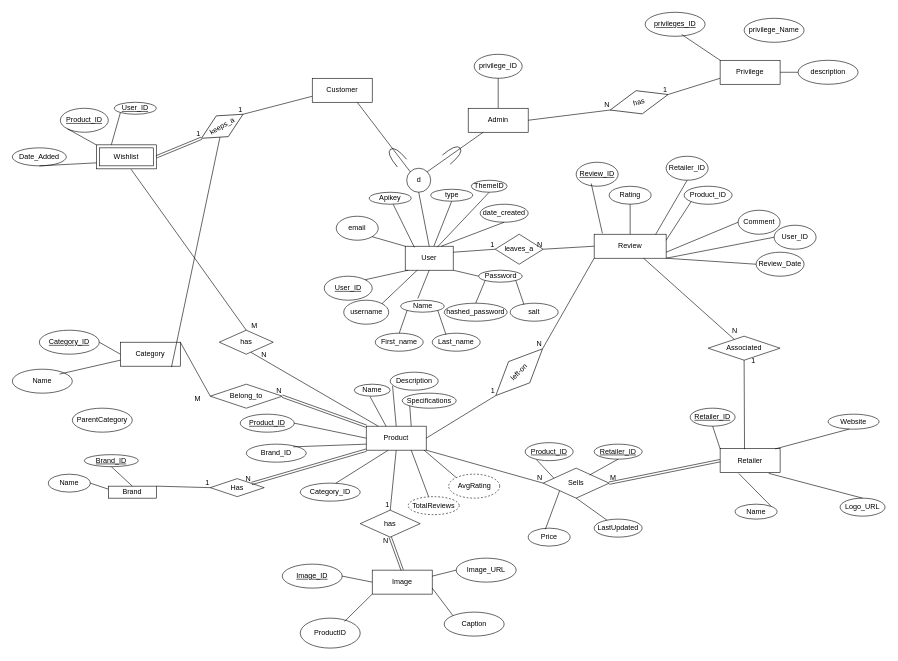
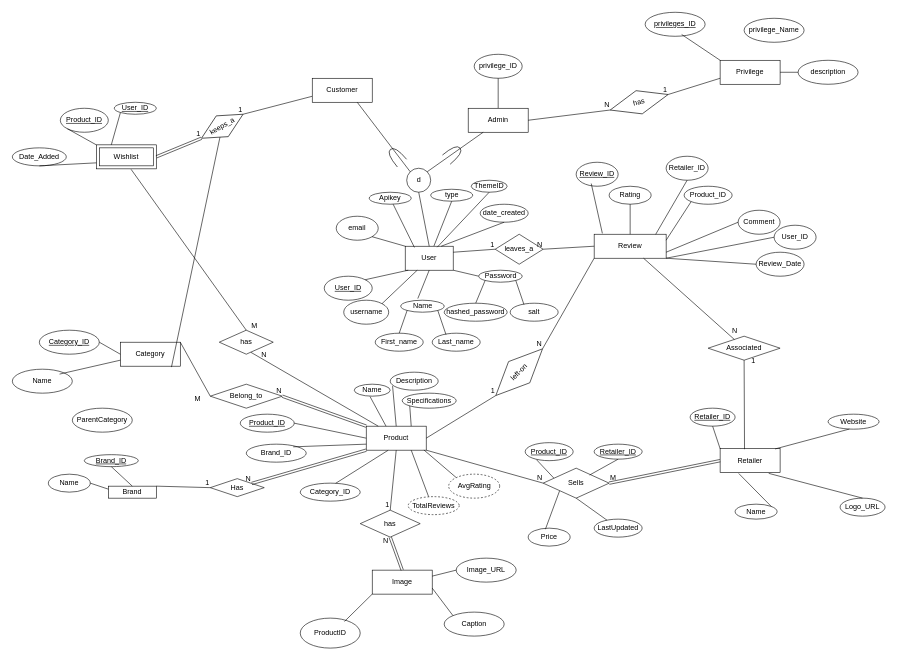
(312, 576) -> none
(357, 579) -> none
